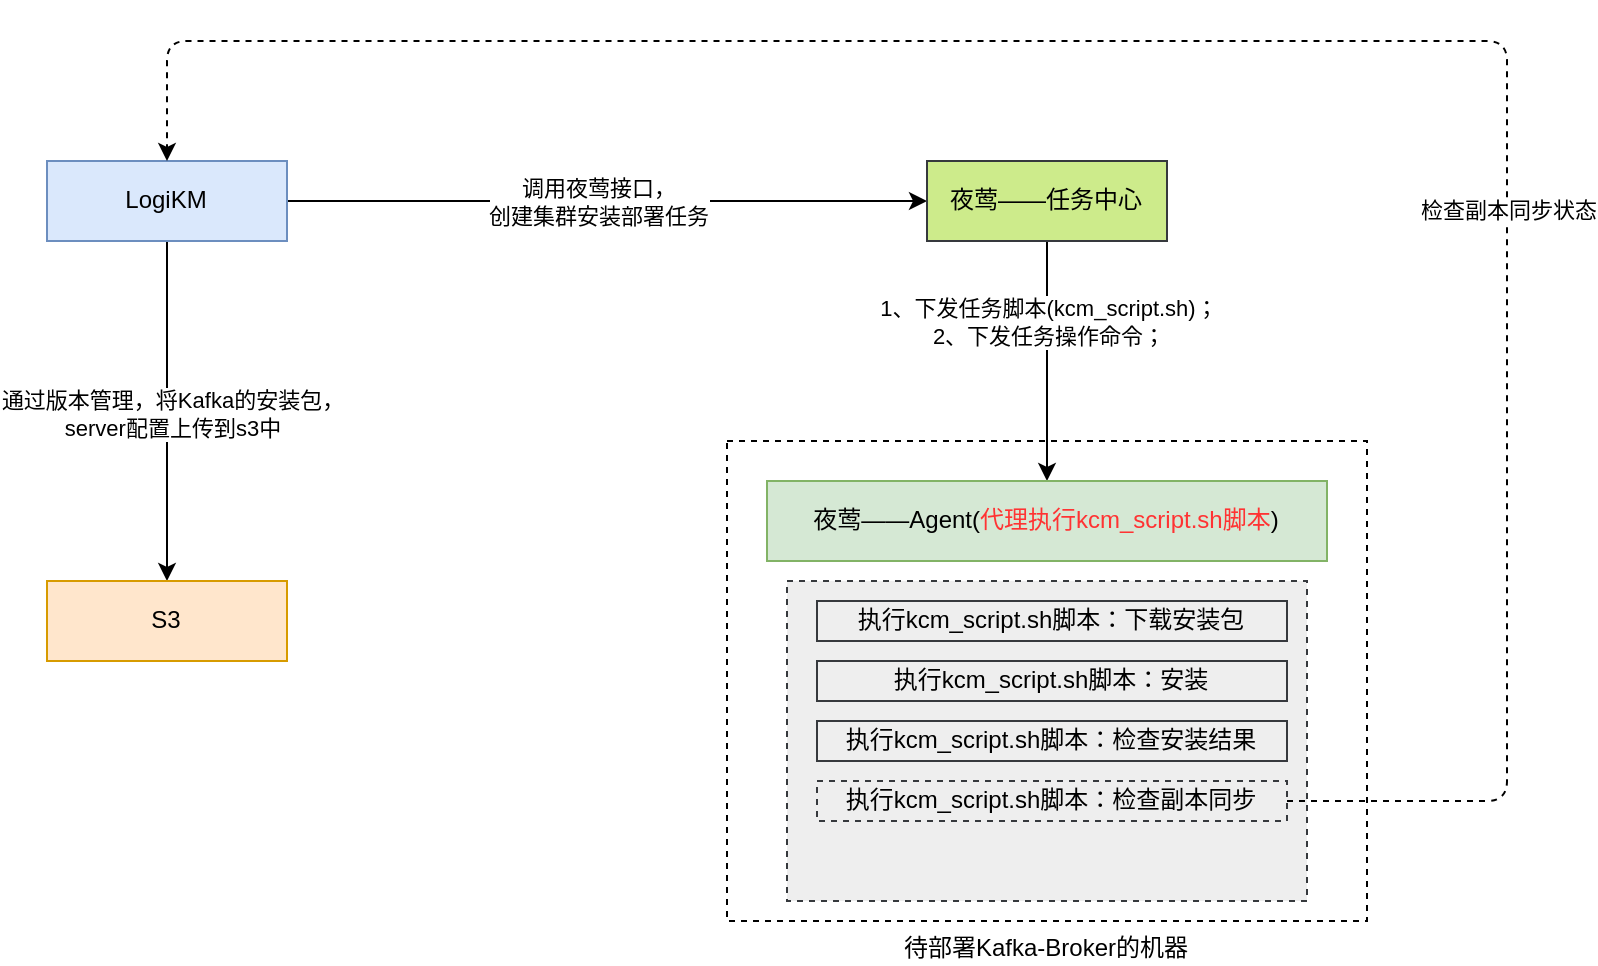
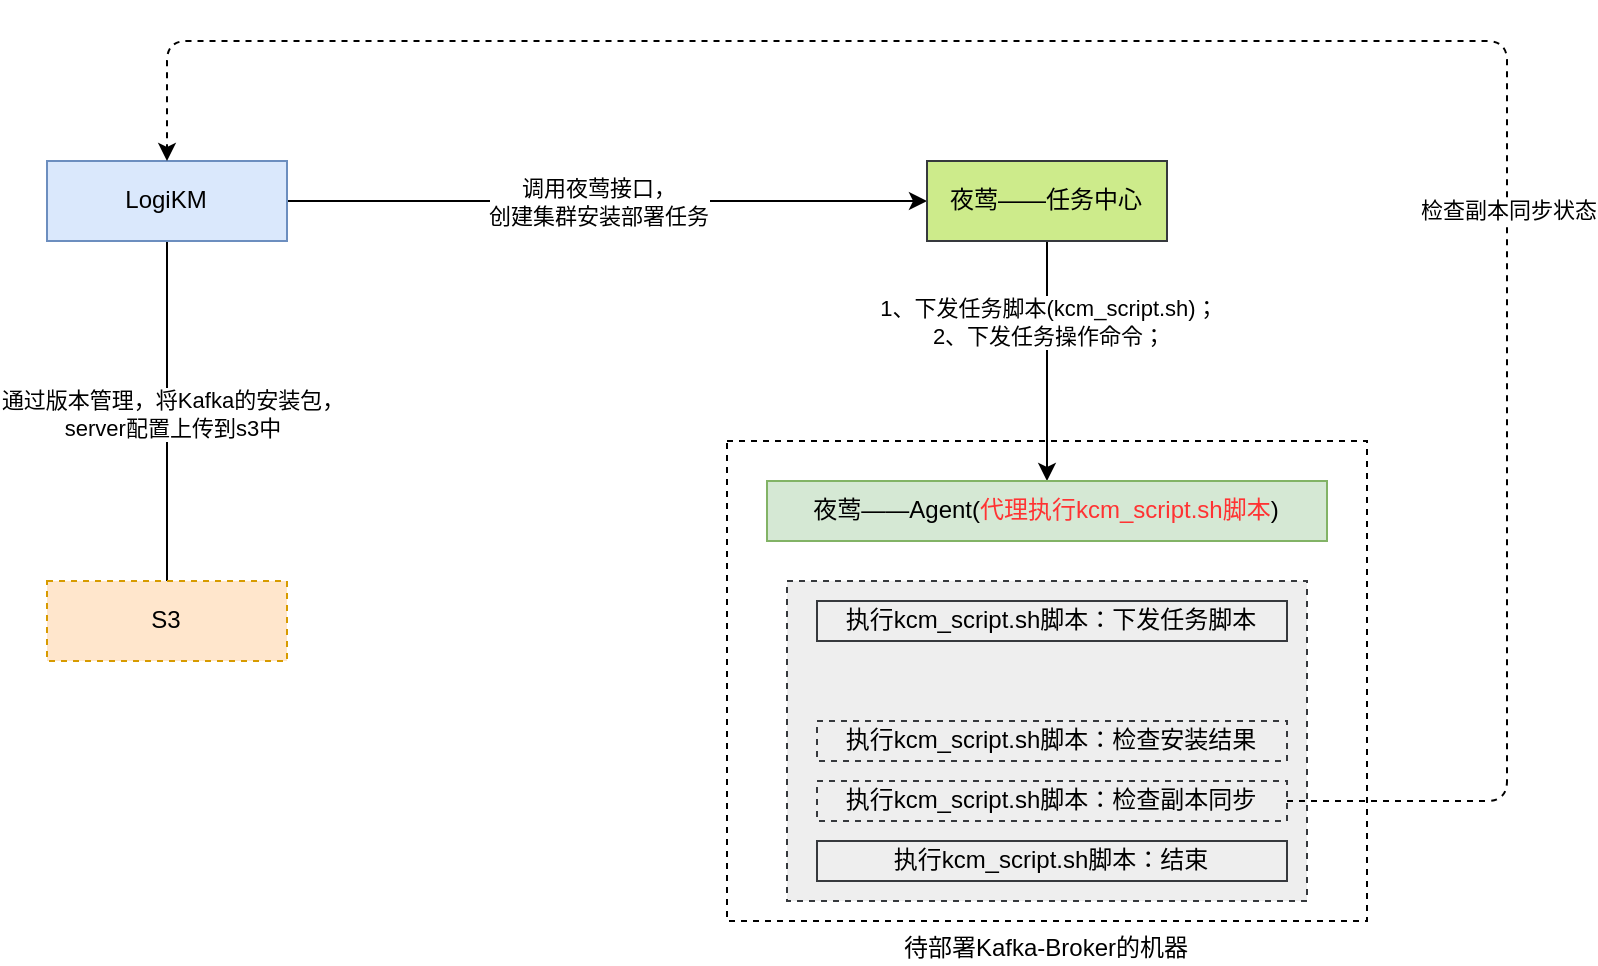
(1047, 521) -> (1047, 511)
(167, 566) -> (167, 572)
(167, 621) -> (167, 621)
(1052, 621) -> (1052, 621)
(1052, 681) -> none
(1052, 741) -> (1052, 741)
none -> (1052, 861)
